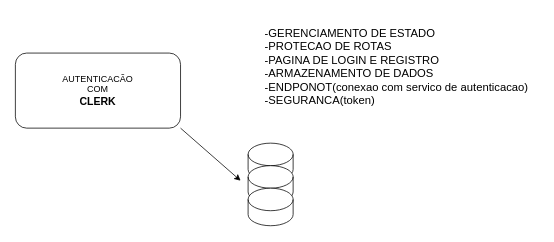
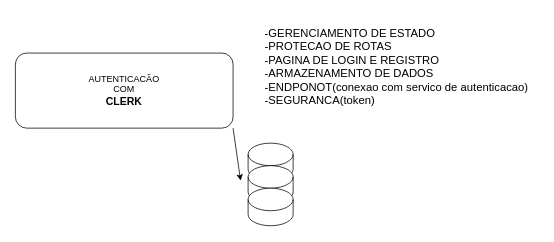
(98, 90) -> (124, 90)
